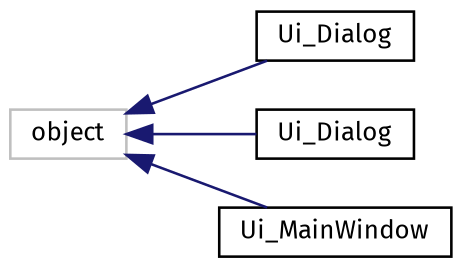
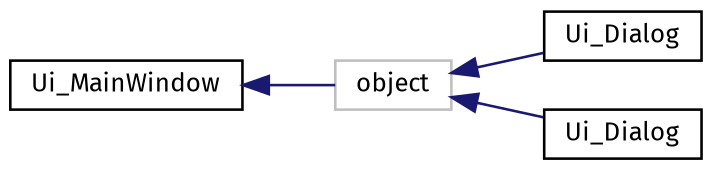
(209, 186) -> (302, 85)
